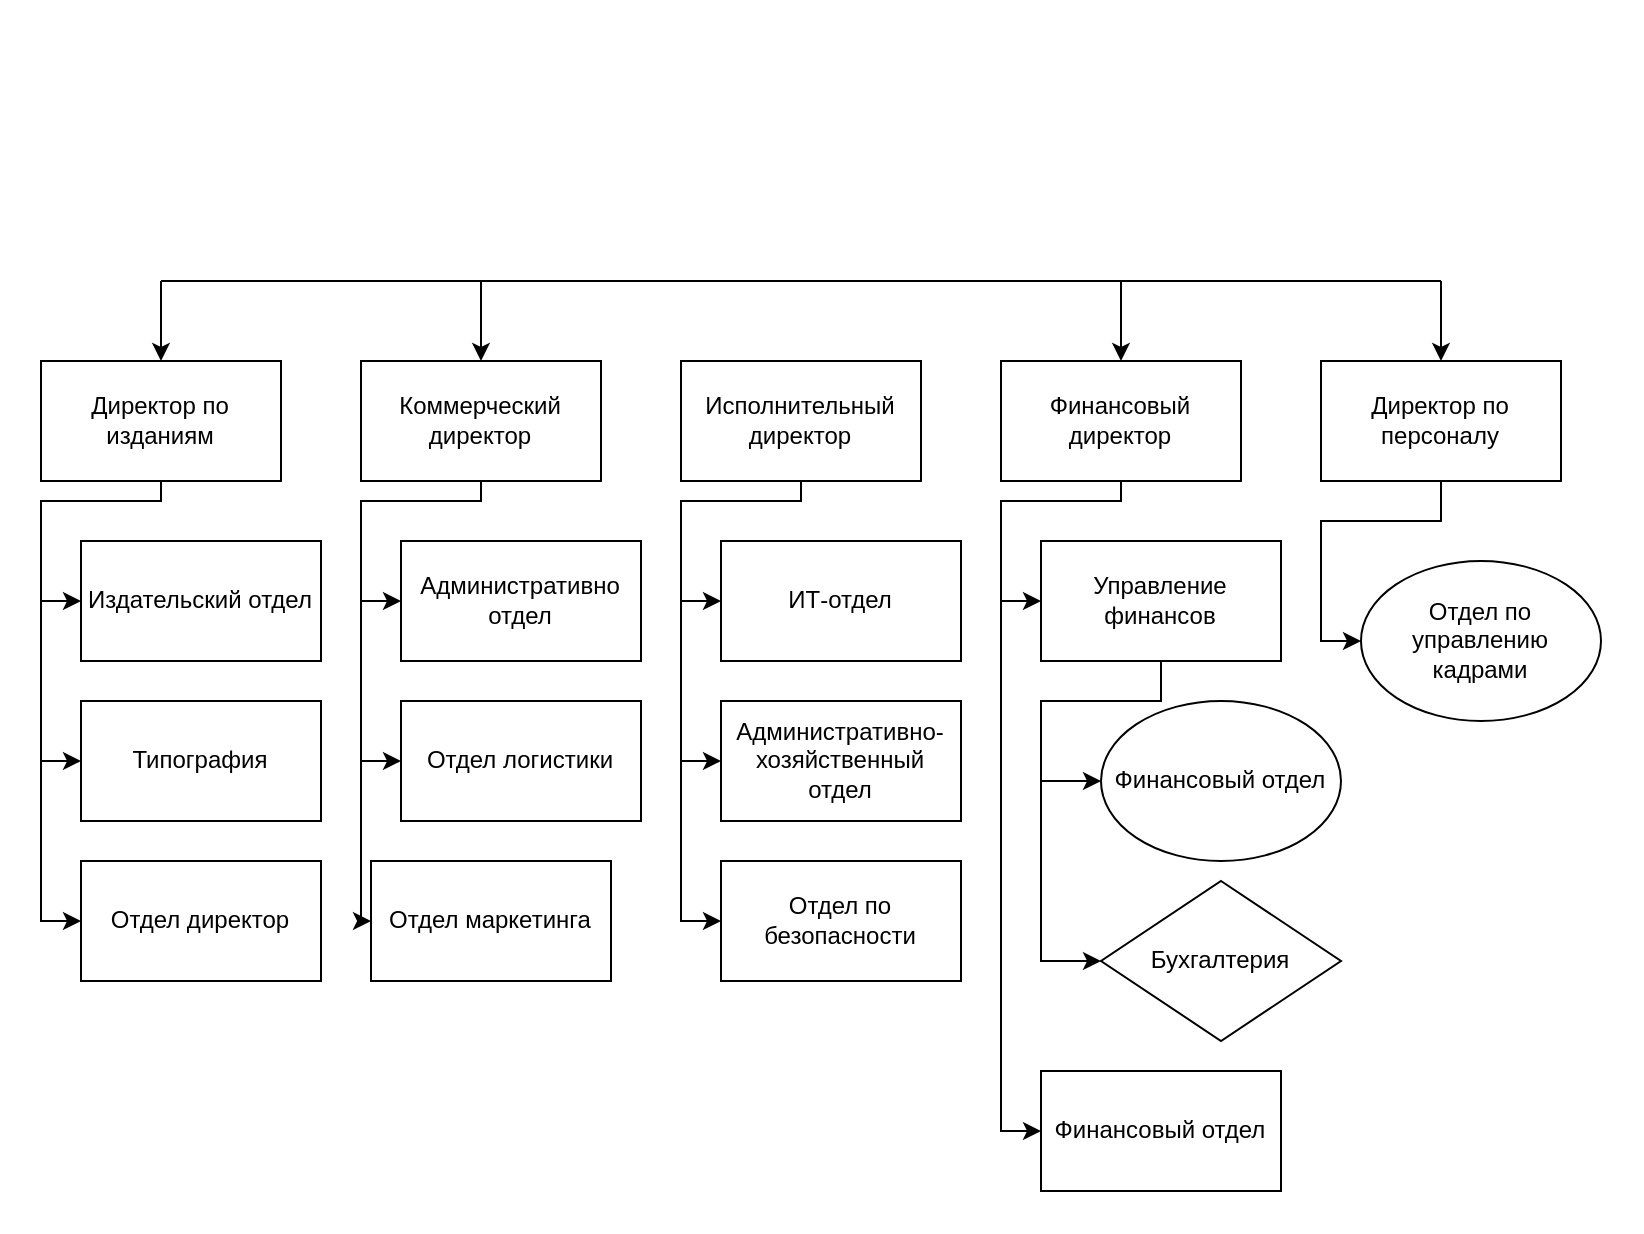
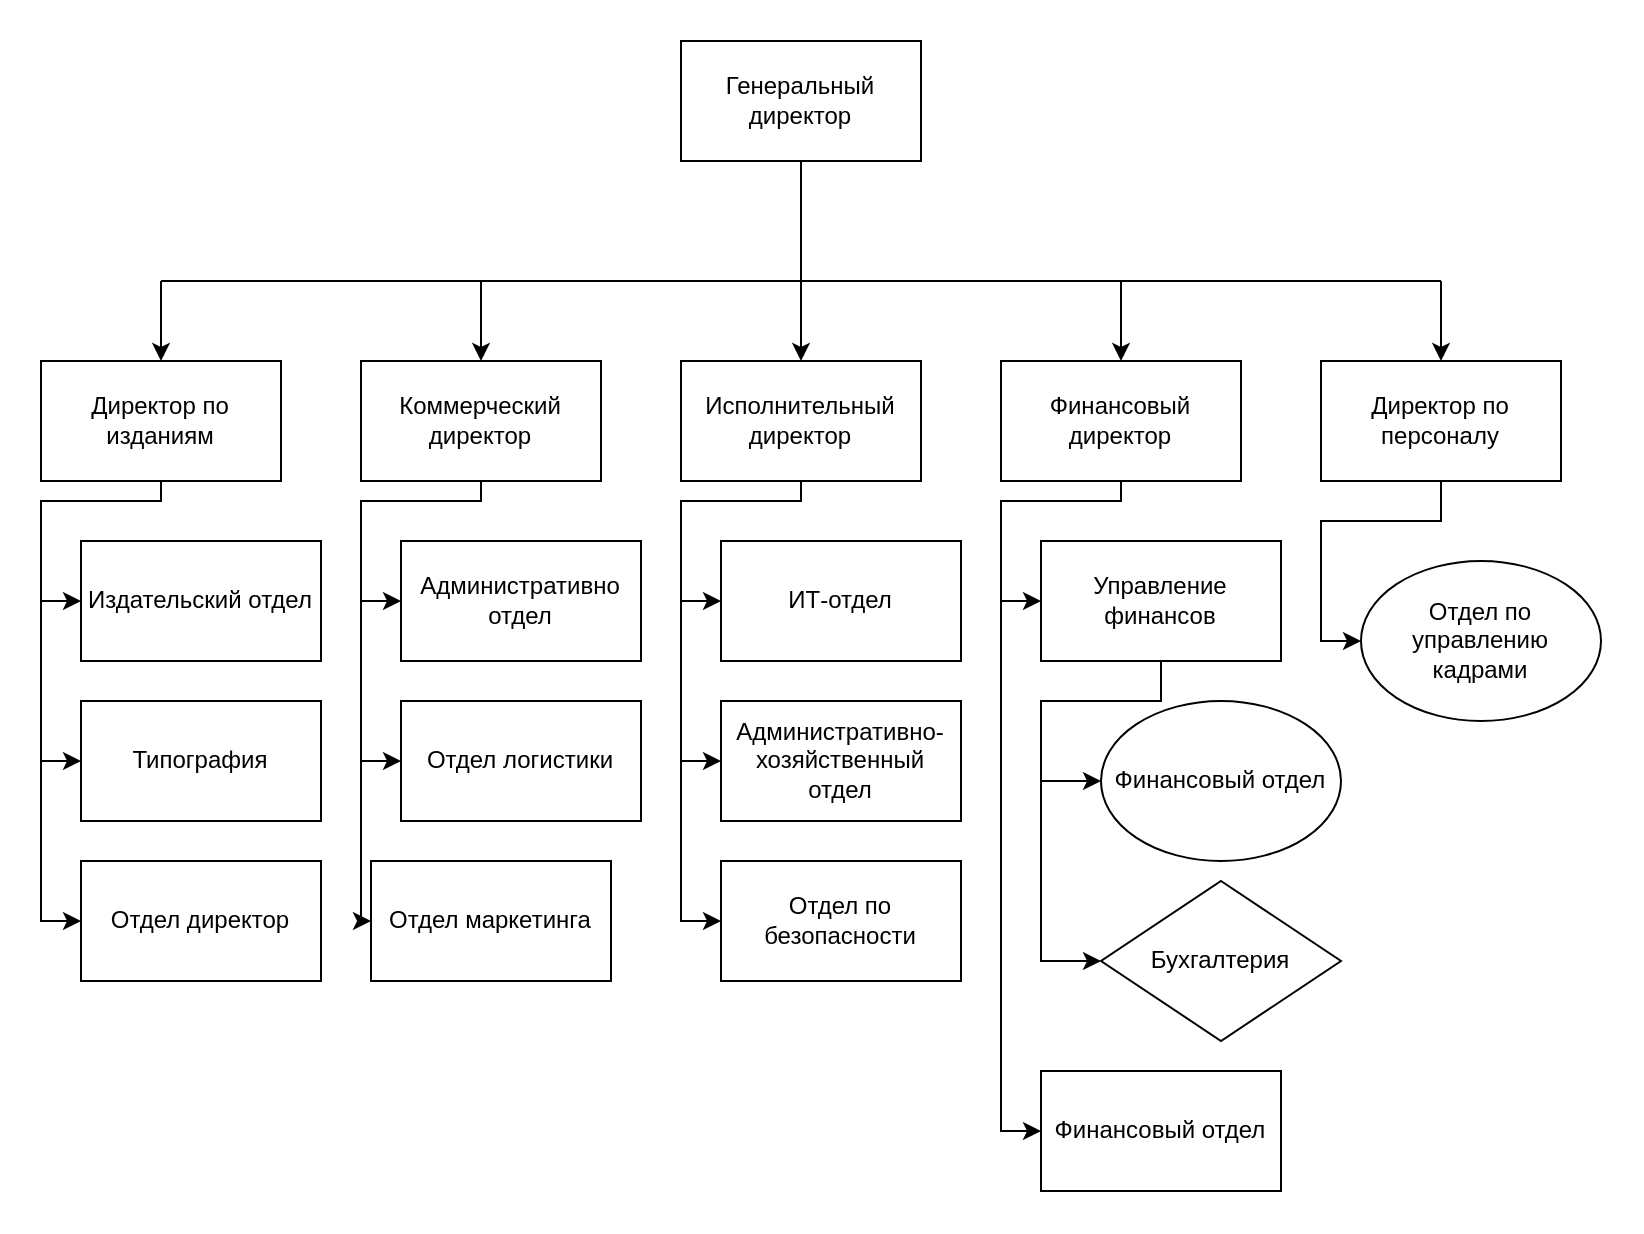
none -> (801, 101)
none -> (801, 254)
